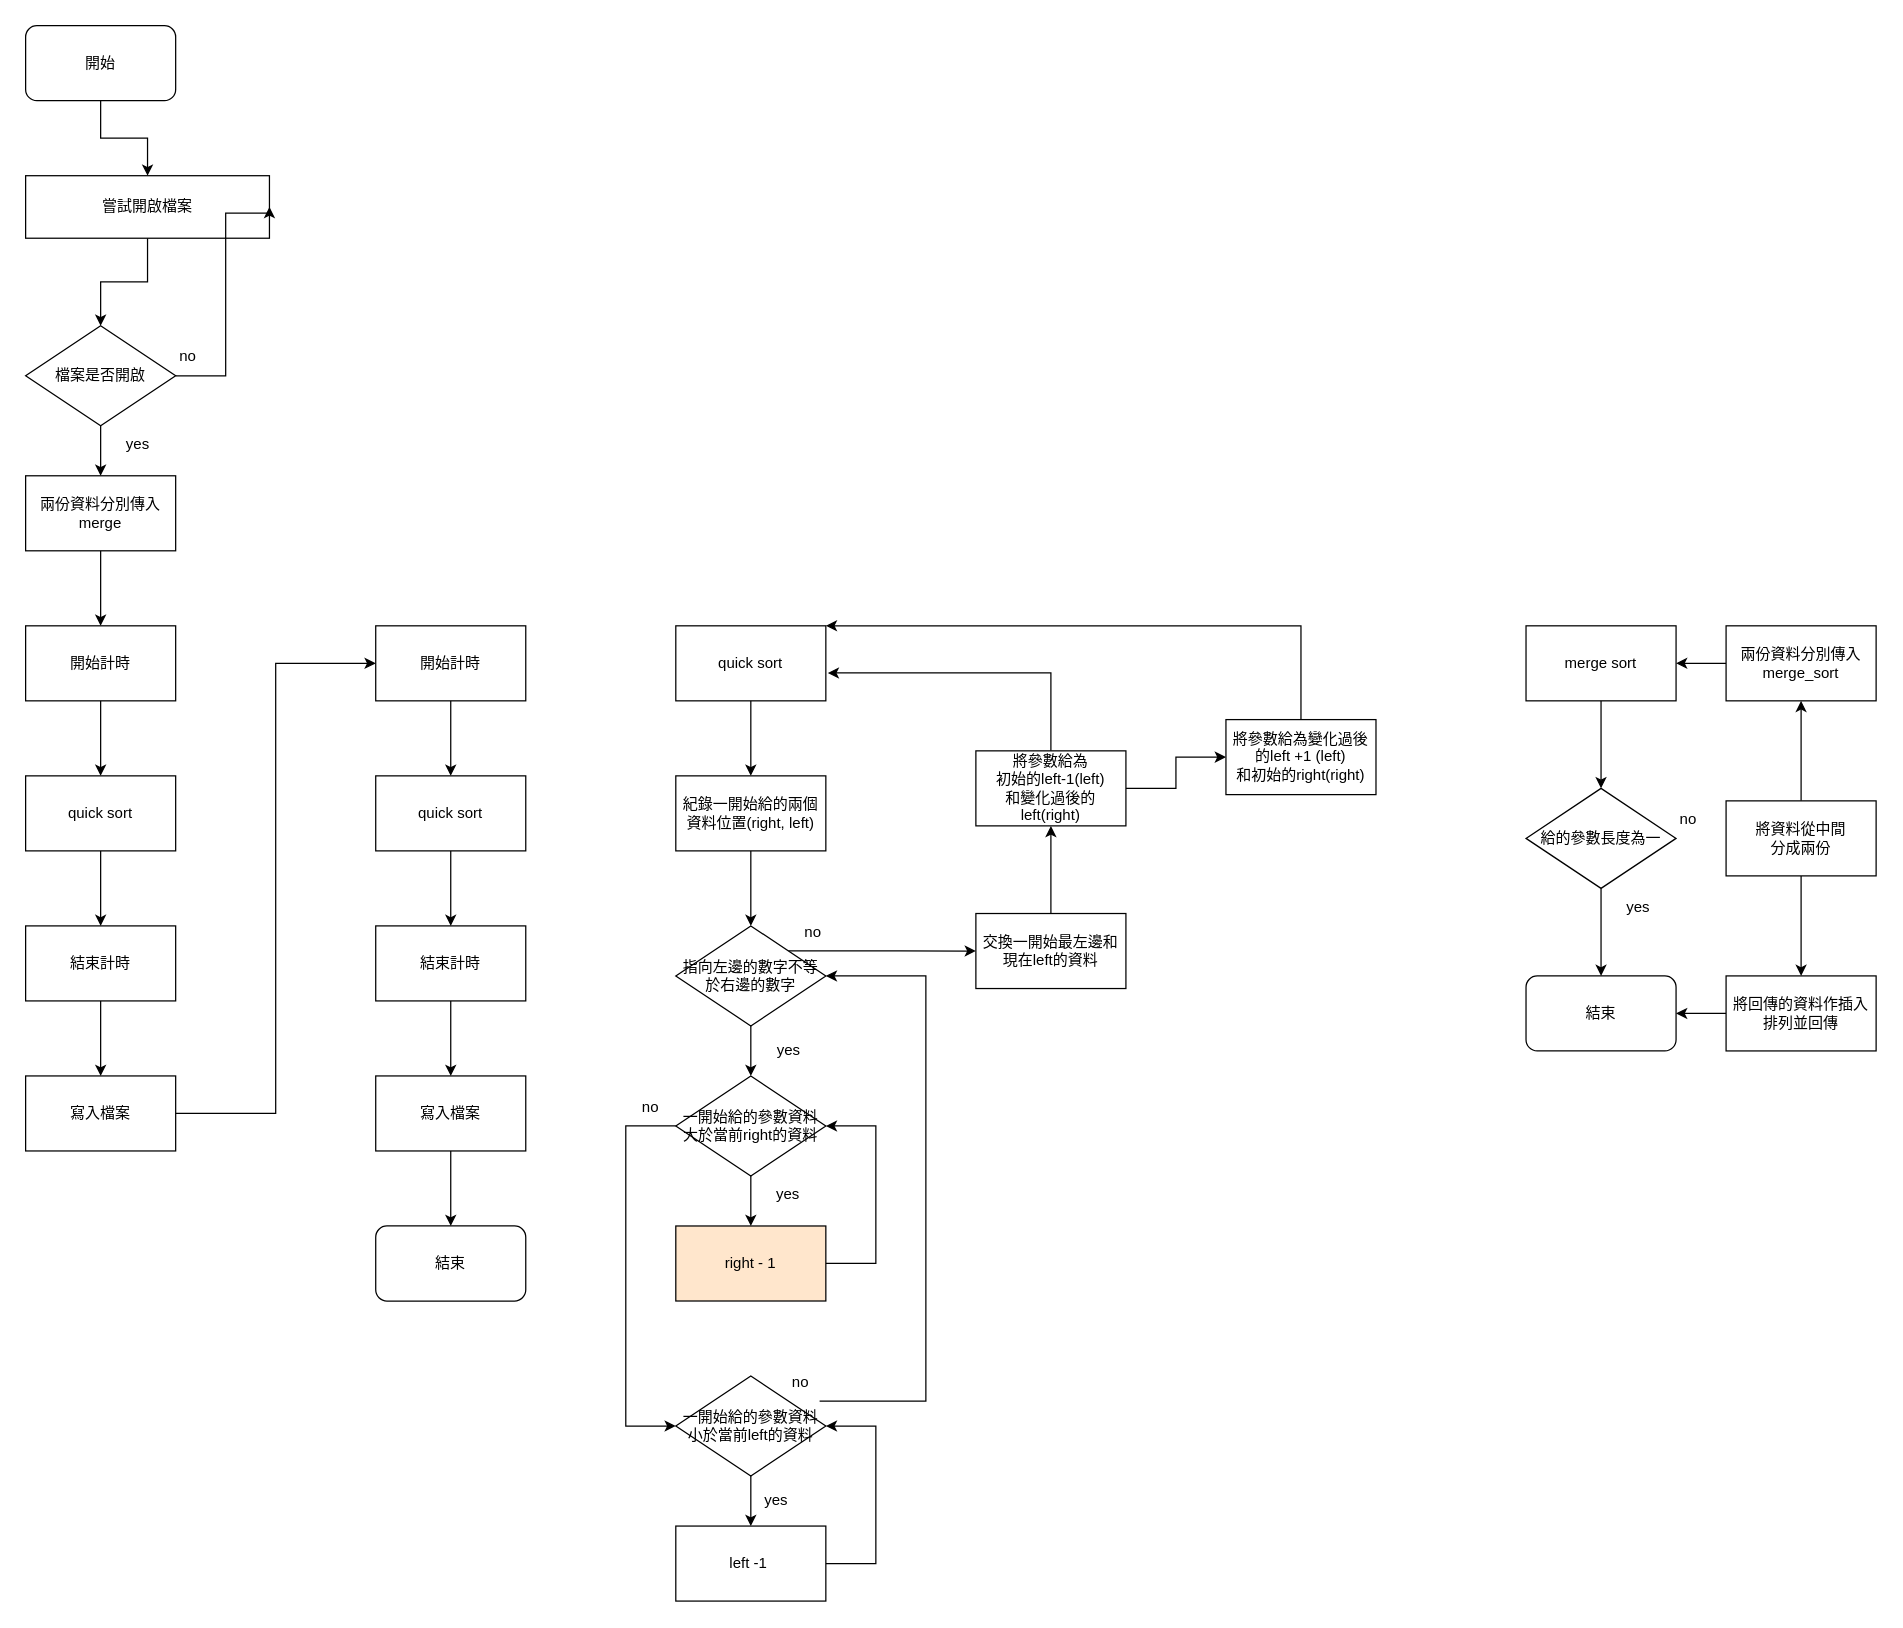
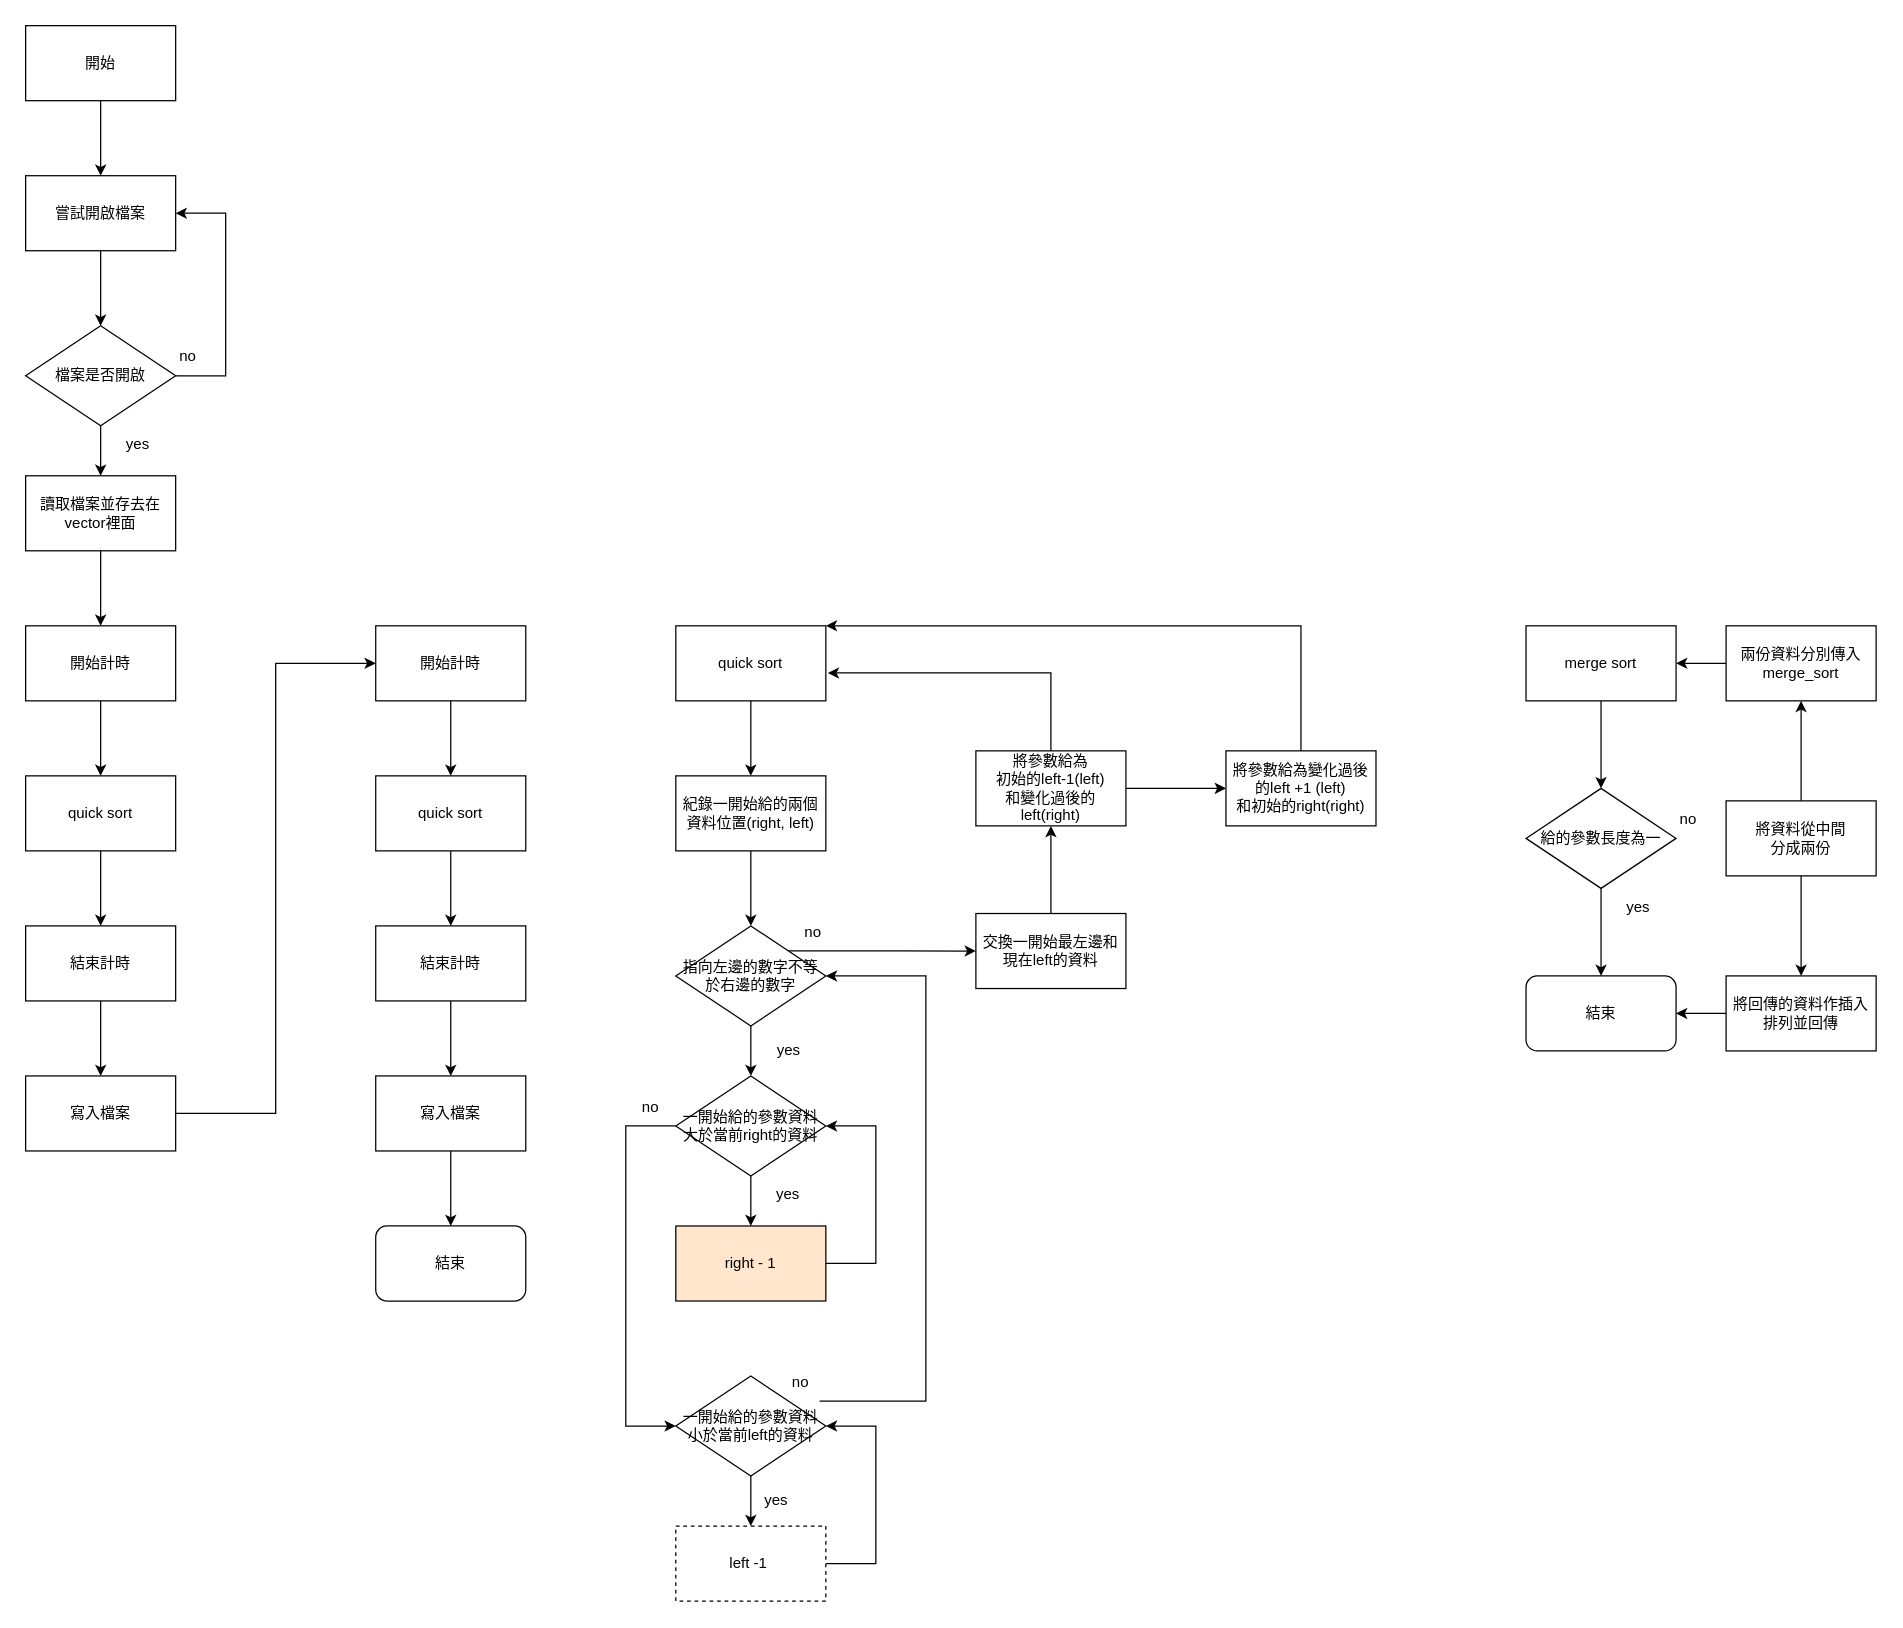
(101, 63) -> (101, 63)
(148, 207) -> (101, 213)
(101, 513) -> (101, 513)
(1301, 757) -> (1301, 788)
(751, 1563) -> (751, 1563)
